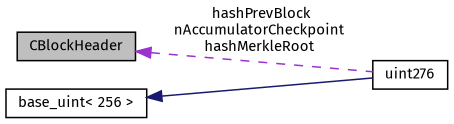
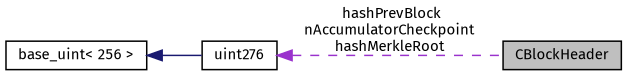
(262, 62) -> (397, 55)
